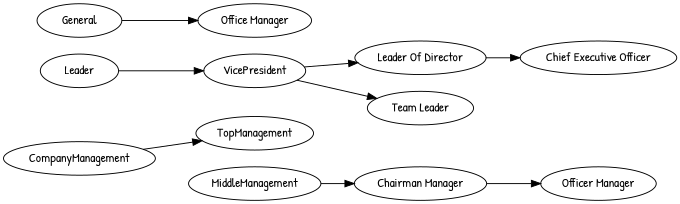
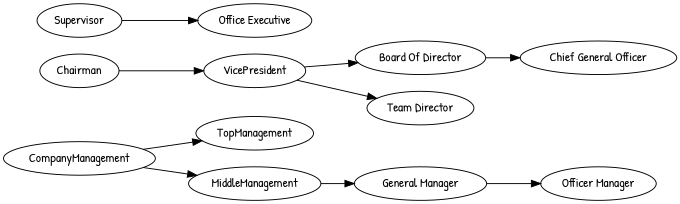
(79, 21) -> (79, 21)
(255, 21) -> (255, 21)
(420, 58) -> (420, 58)
(598, 58) -> (598, 58)
(79, 71) -> (79, 71)
(420, 108) -> (420, 108)
none -> (165, 171)
(420, 184) -> (420, 184)
